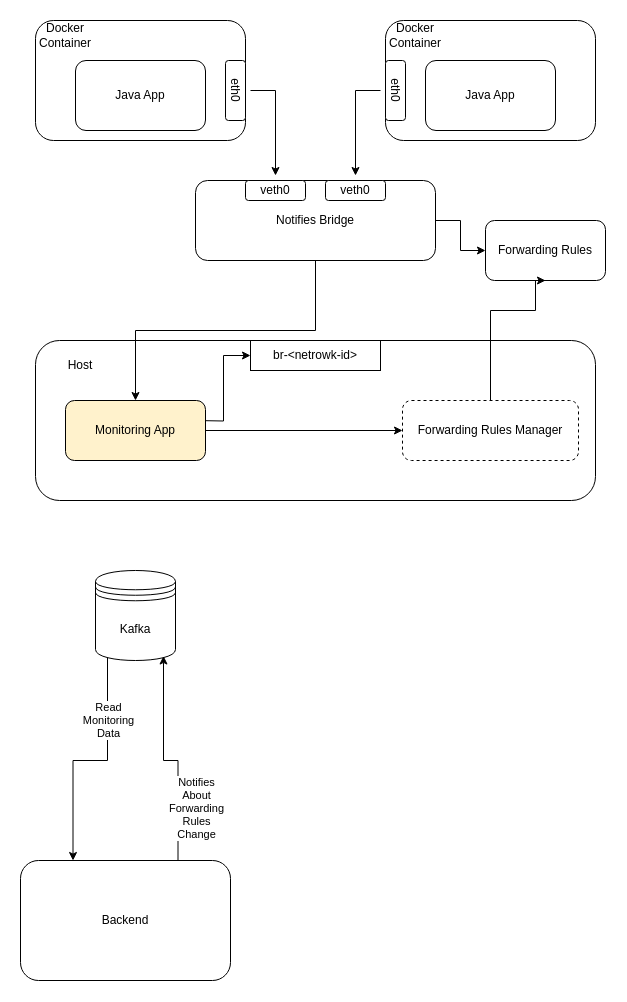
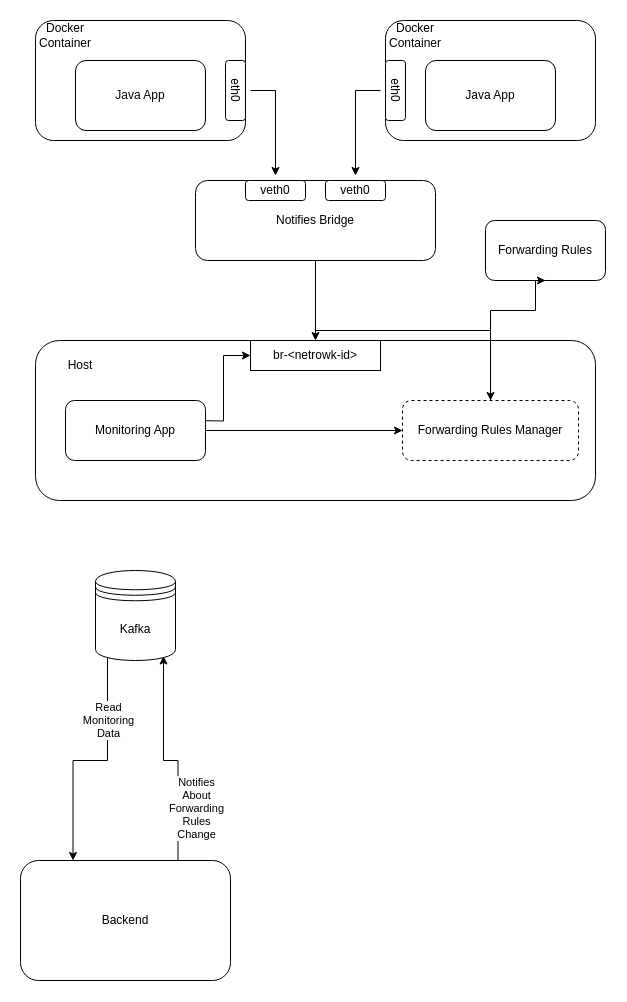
(461, 232) -> (403, 331)
(193, 331) -> (316, 333)
(136, 431) -> (136, 431)
